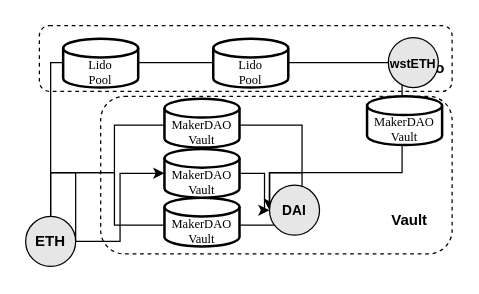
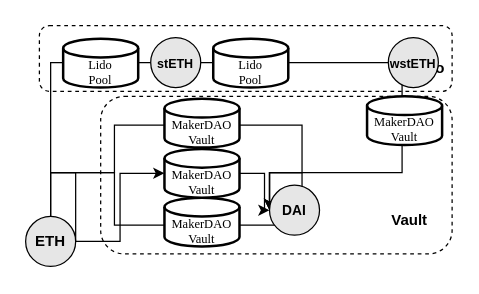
none -> (176, 63)
